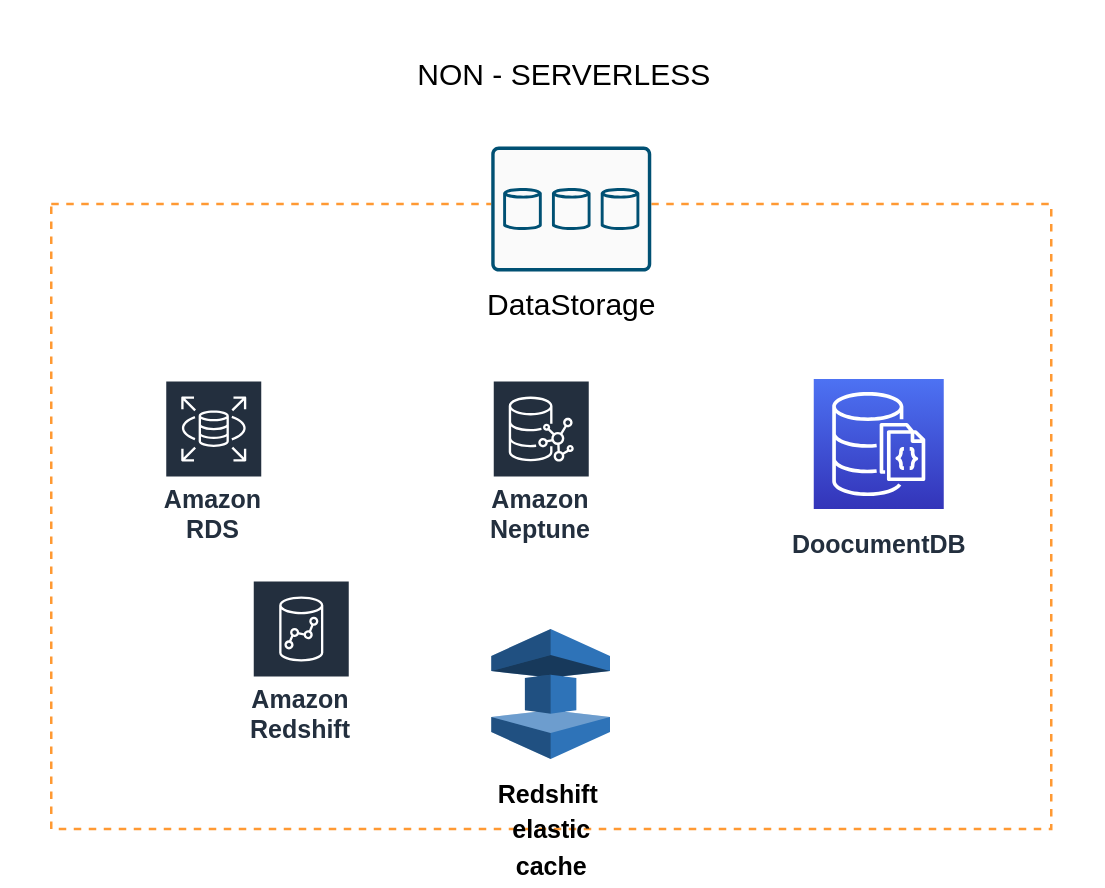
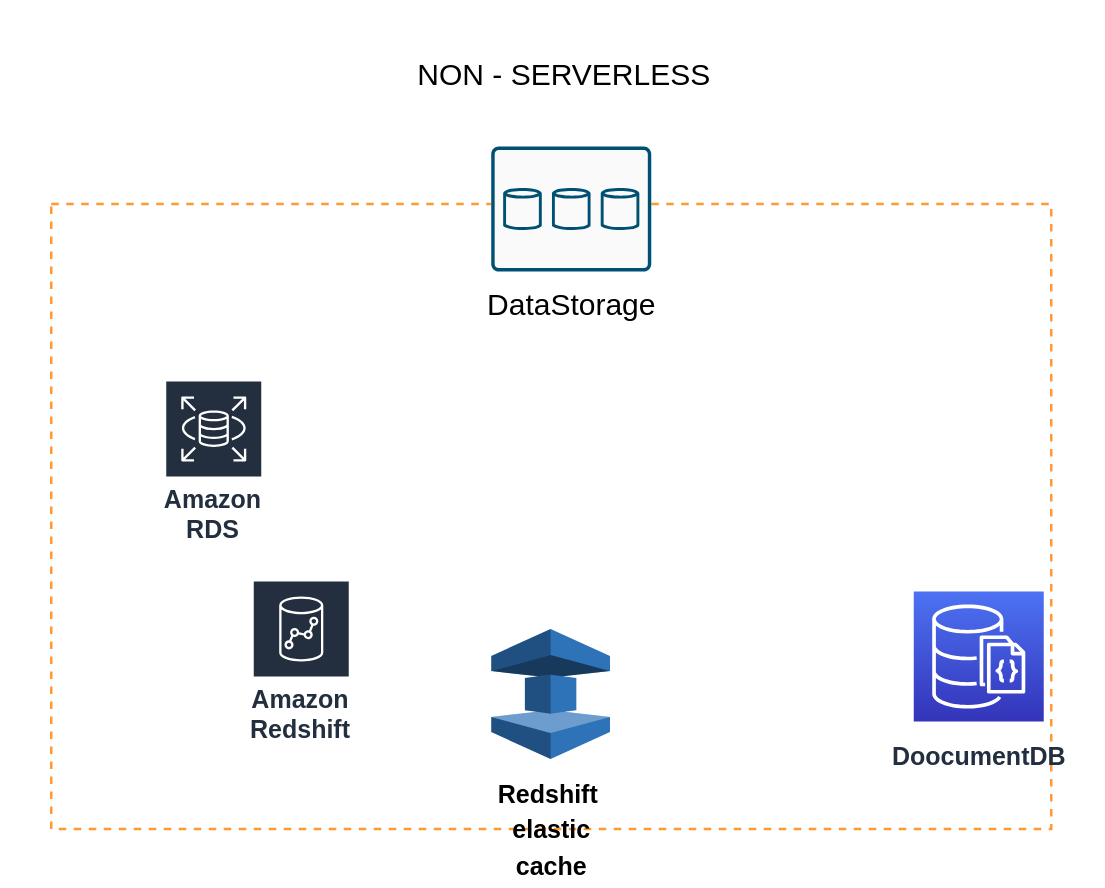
(879, 444) -> (979, 656)
(541, 466) -> none
